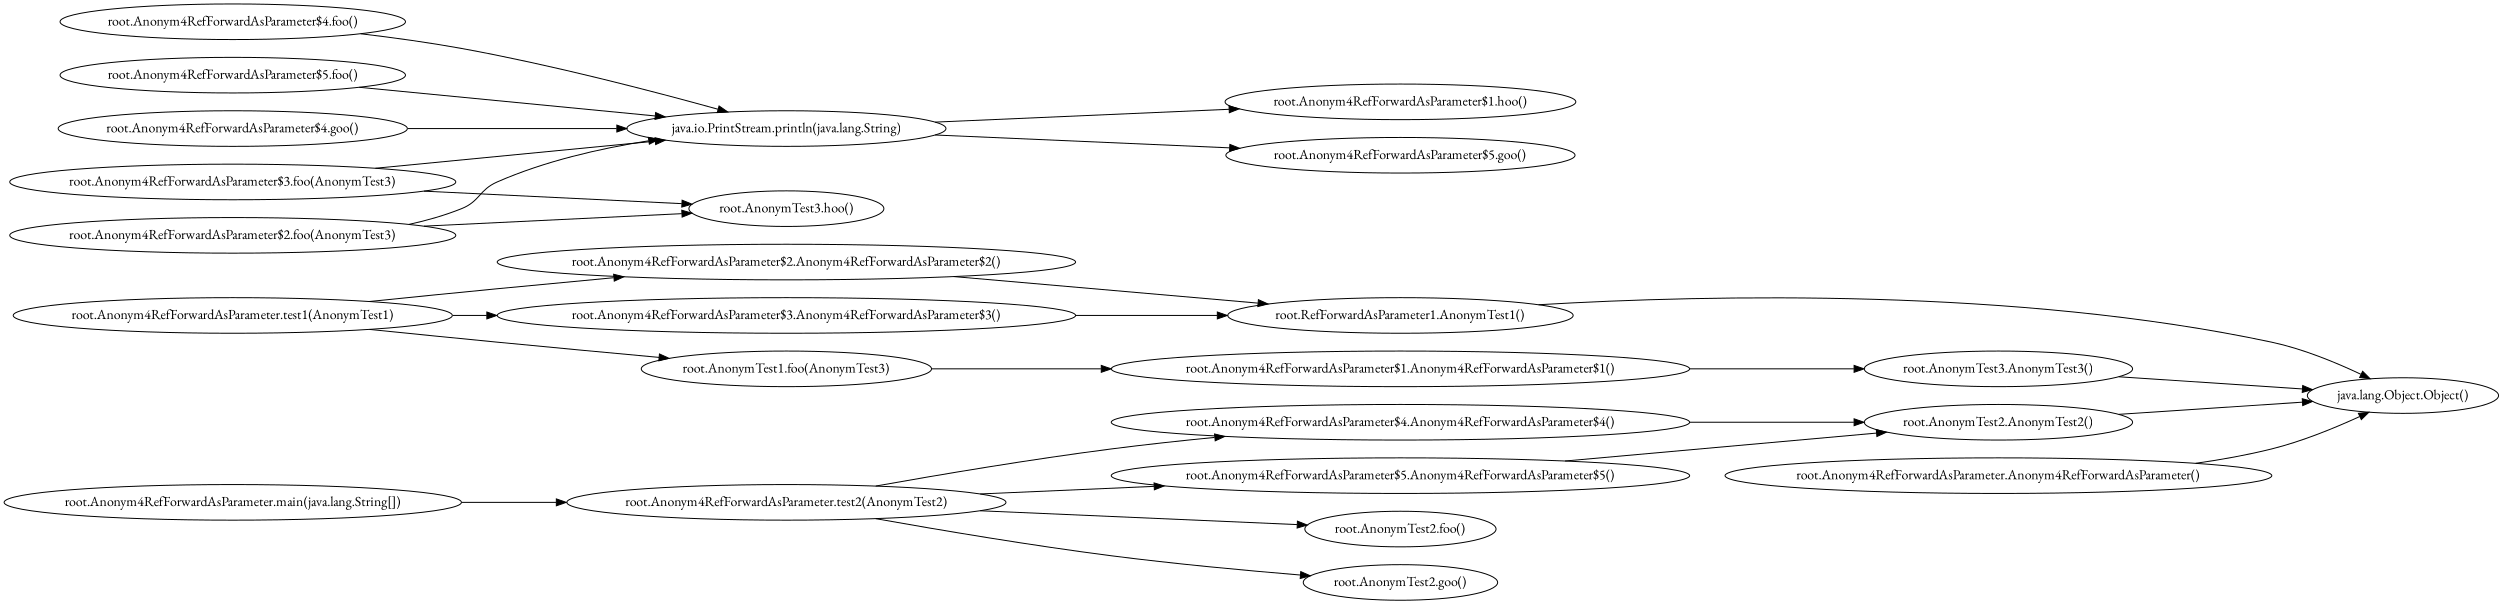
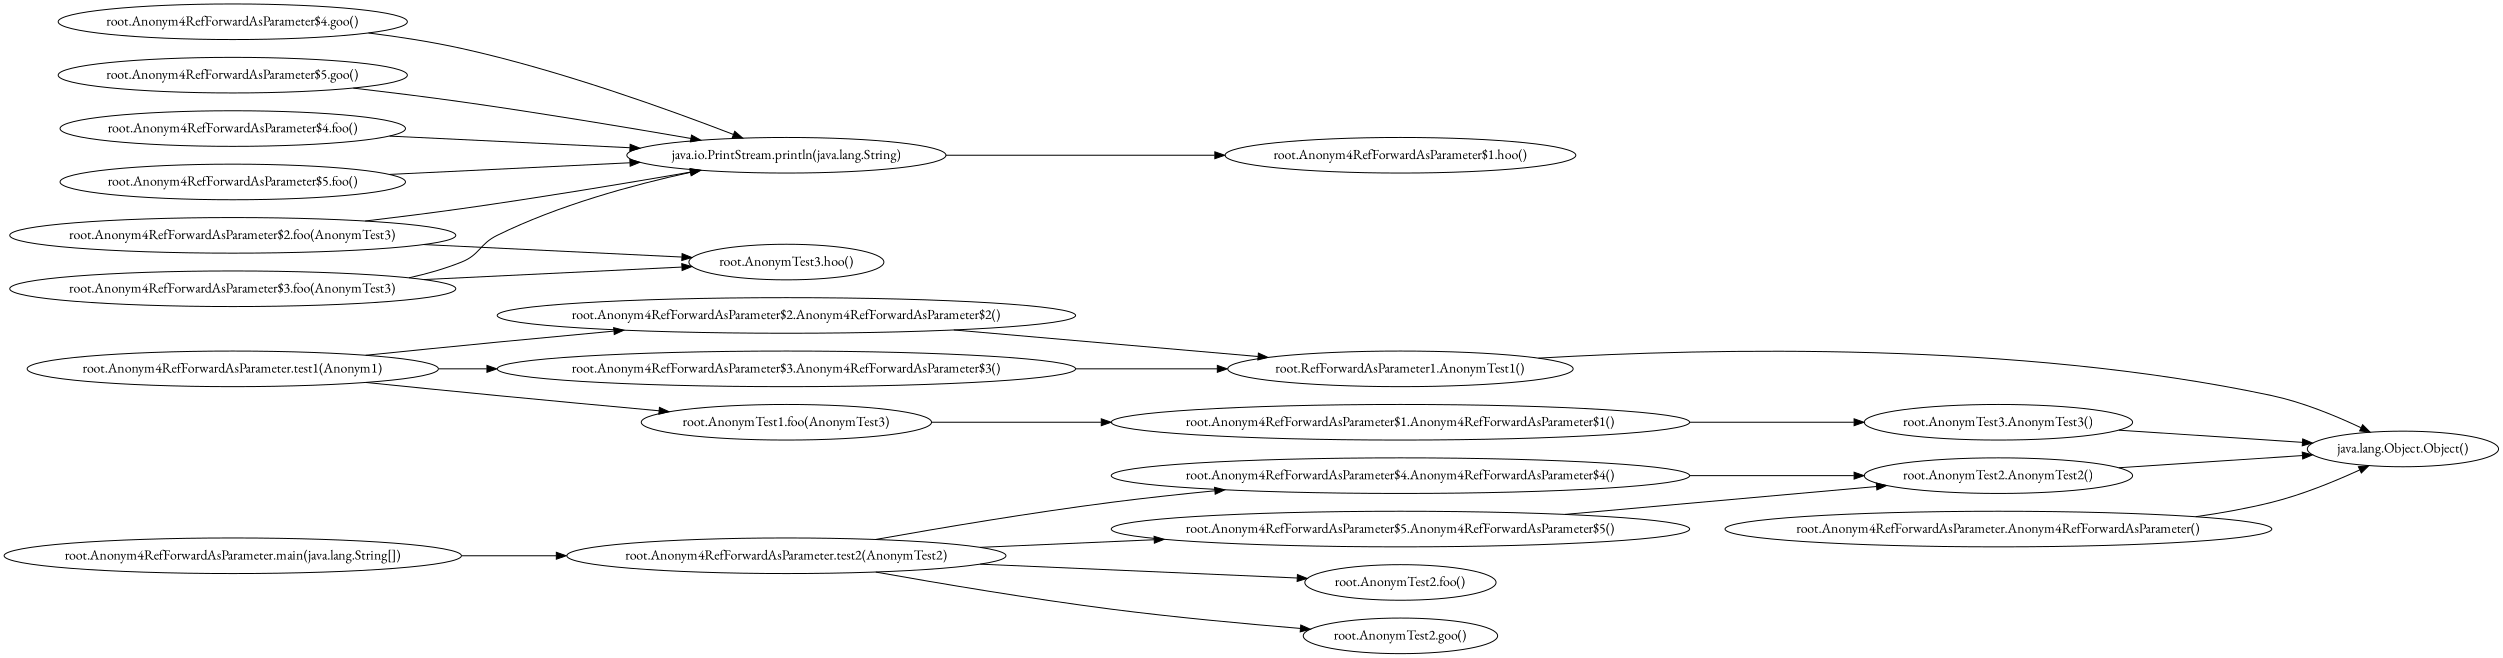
(1082, 141) -> (522, 111)
(233, 315) -> (233, 369)
